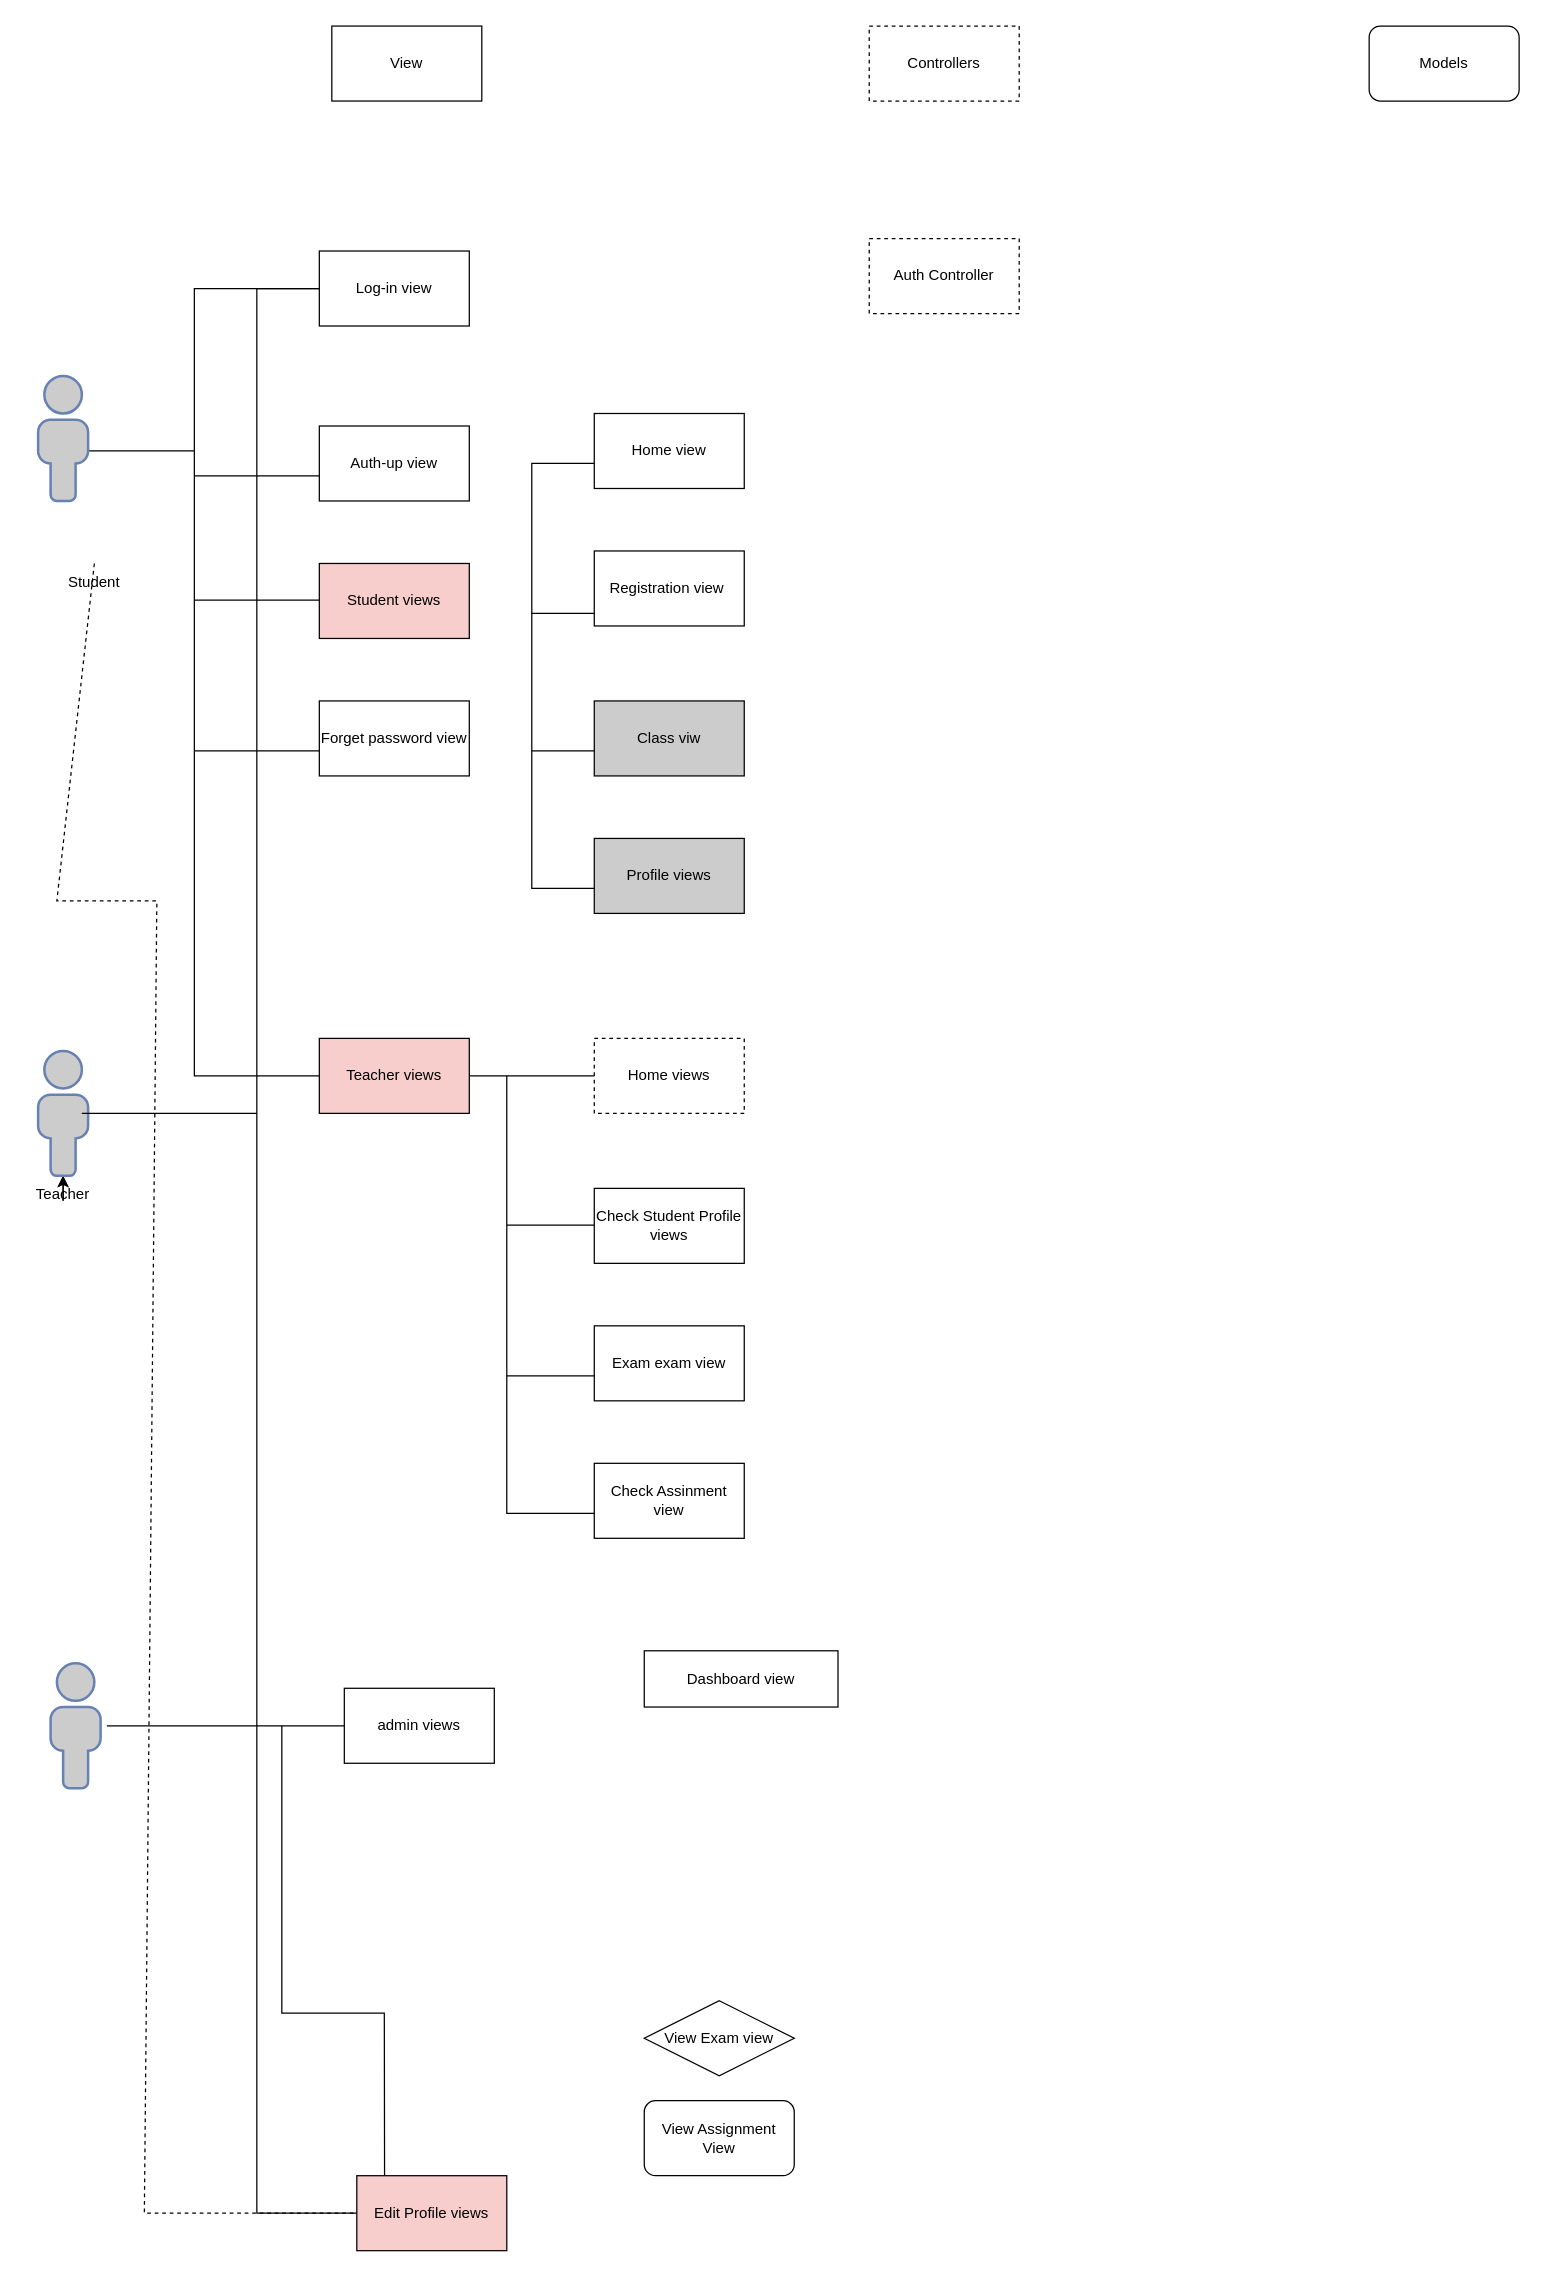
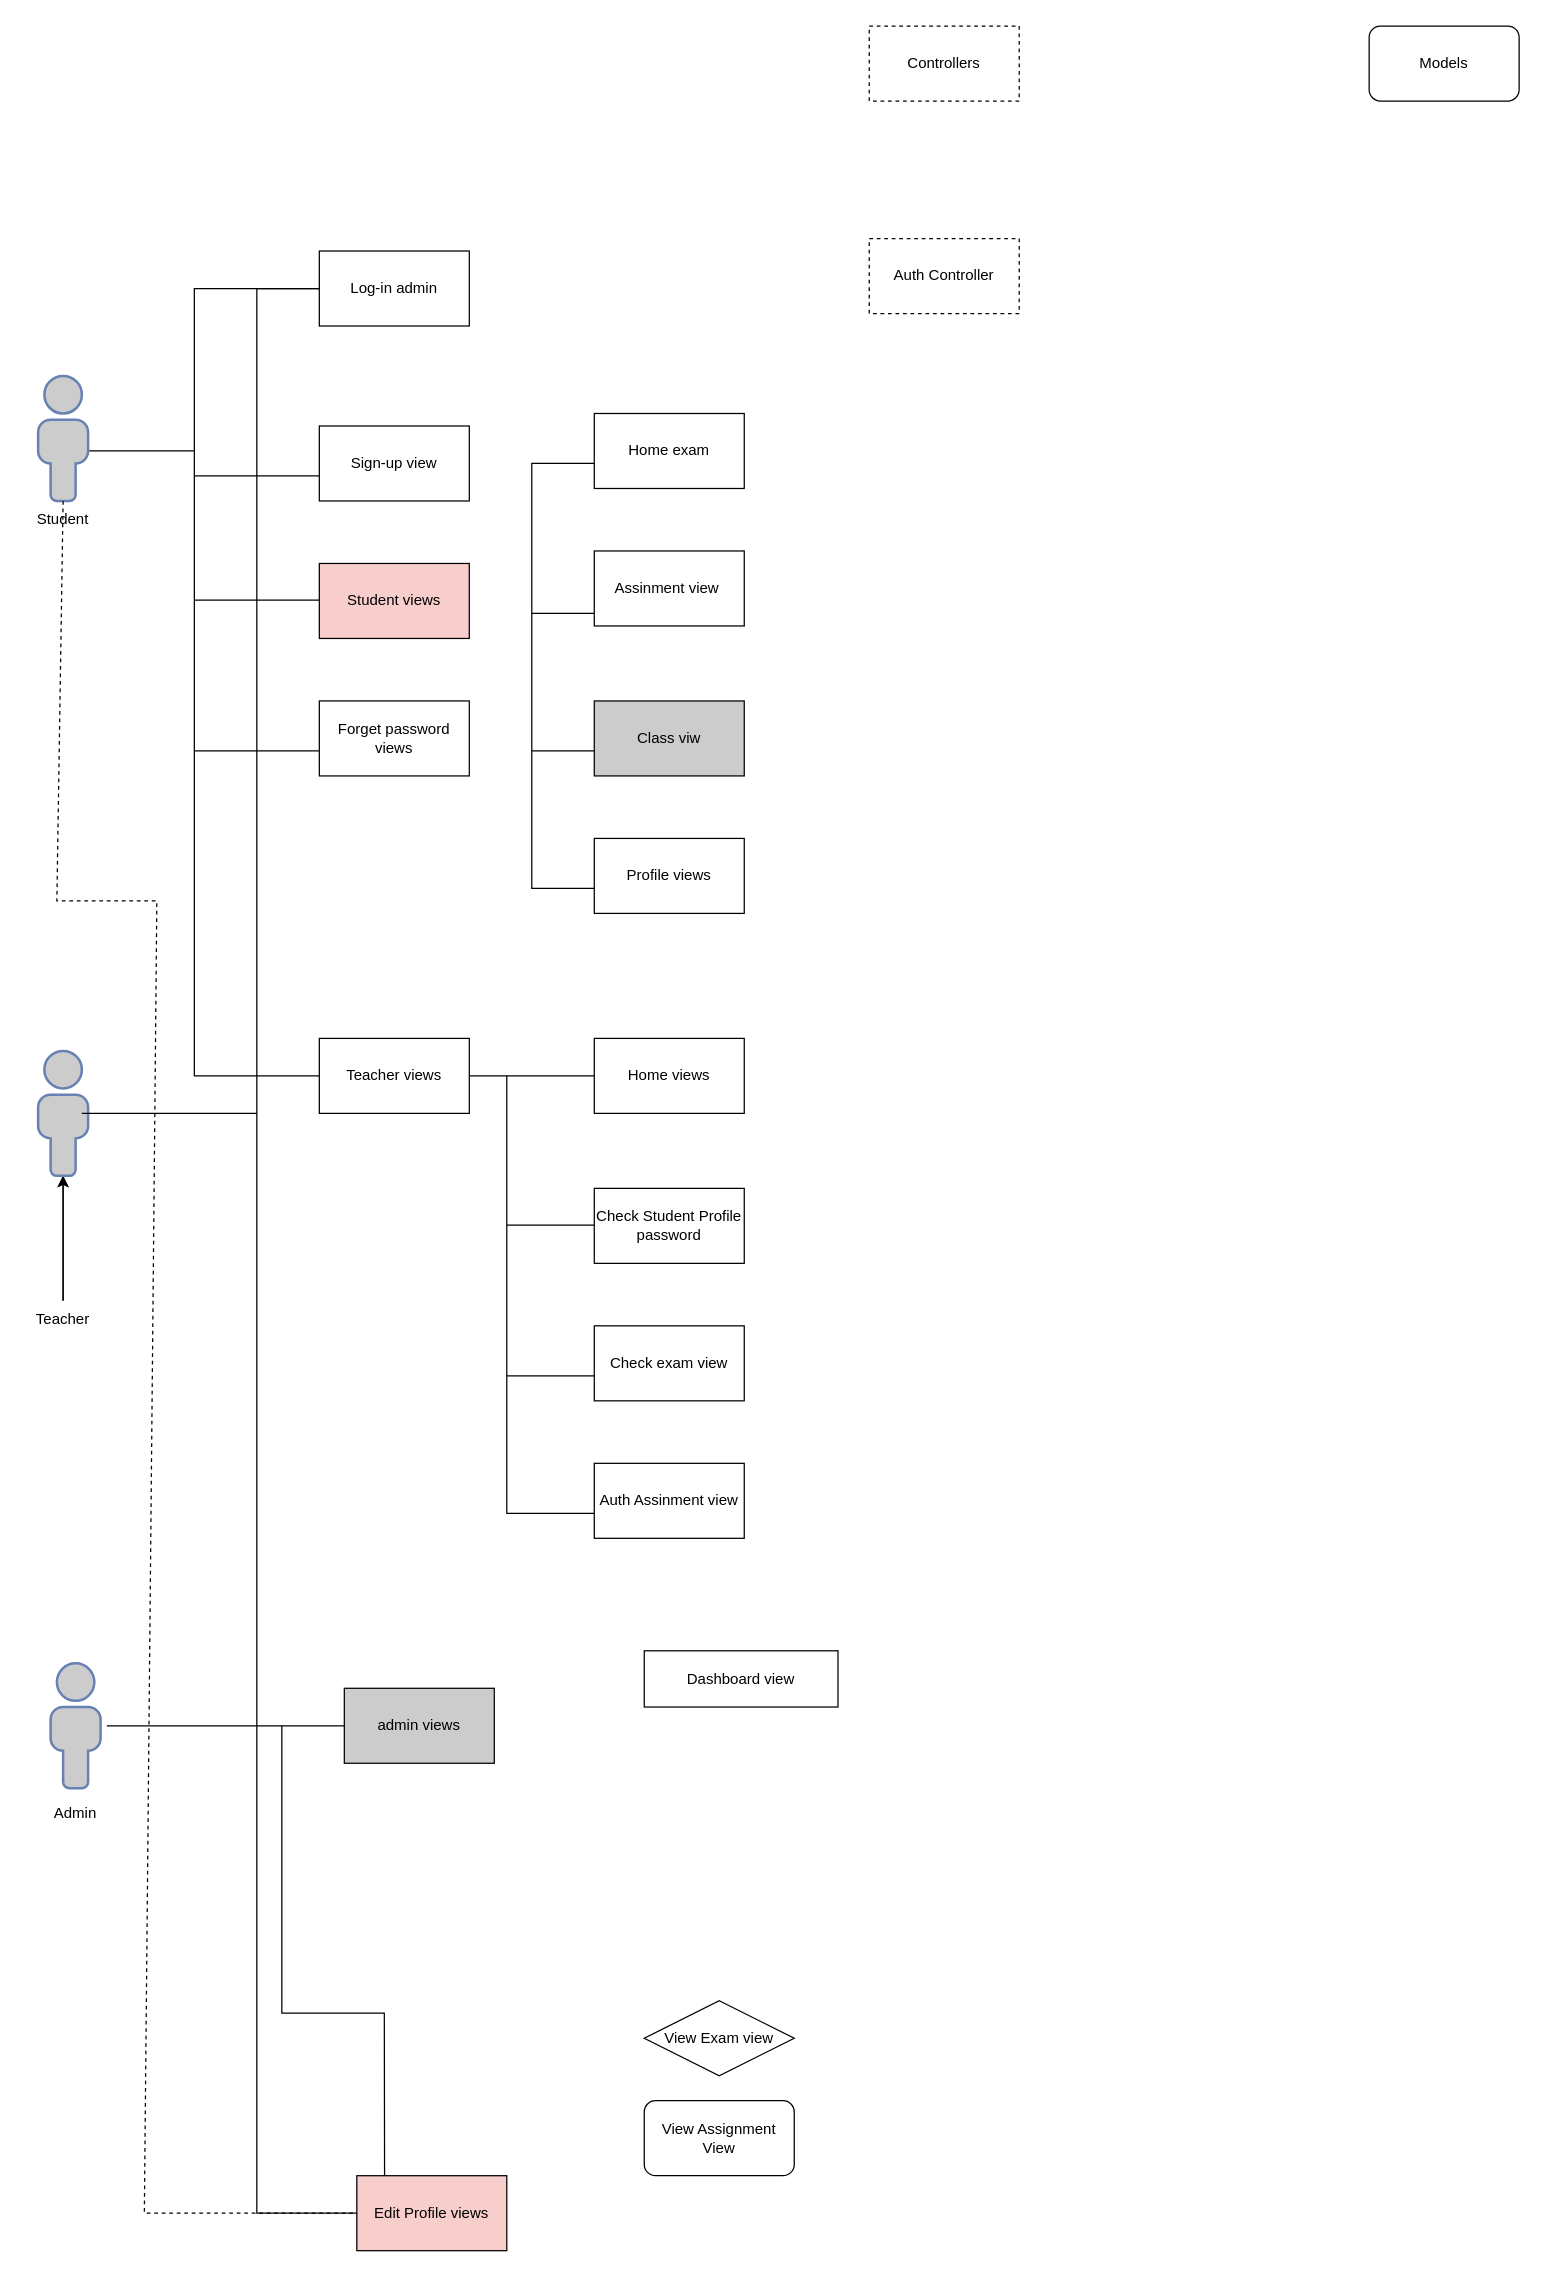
(407, 63) -> none
(394, 288) -> (394, 288)
(669, 451) -> (669, 451)
(394, 463) -> (394, 463)
(94, 582) -> (63, 519)
(669, 588) -> (669, 588)
(394, 738) -> (394, 738)
(669, 876) -> (669, 876)
(394, 1076) -> (394, 1076)
(669, 1076) -> (669, 1076)
(63, 1194) -> (63, 1319)
(669, 1226) -> (669, 1226)
(669, 1363) -> (669, 1363)
(669, 1501) -> (669, 1501)
(419, 1726) -> (419, 1726)
none -> (76, 1813)
